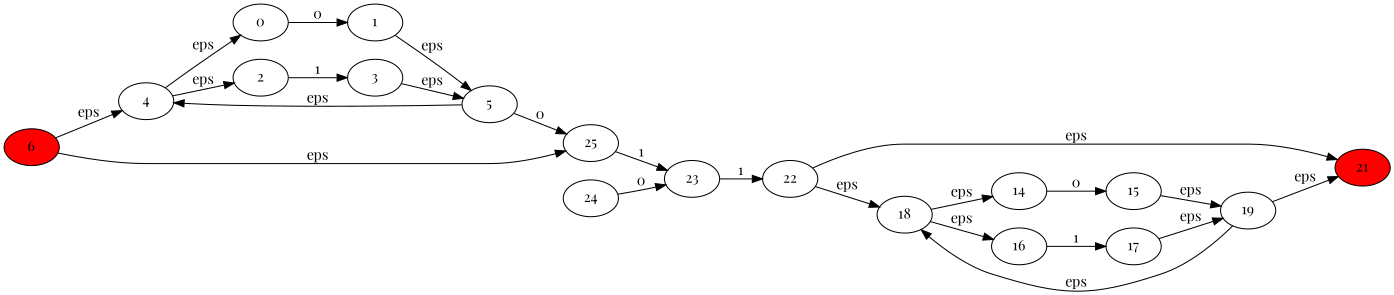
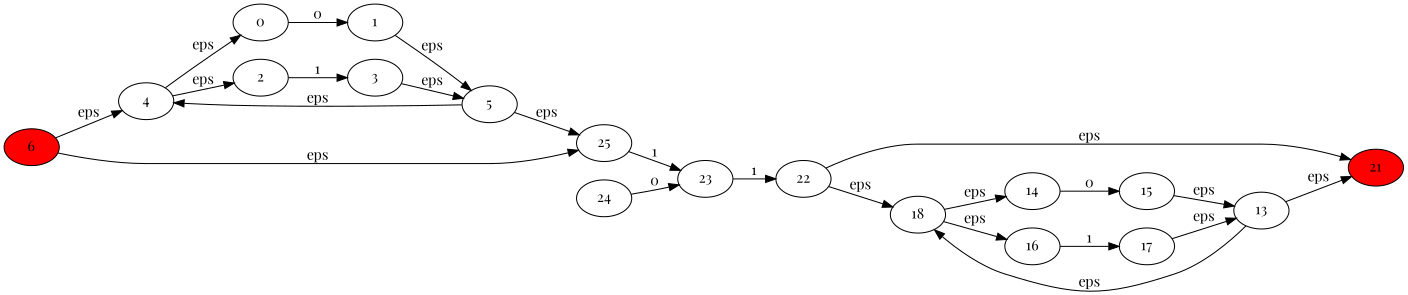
(540, 115) -> (547, 113)
(1248, 211) -> (1261, 211)
